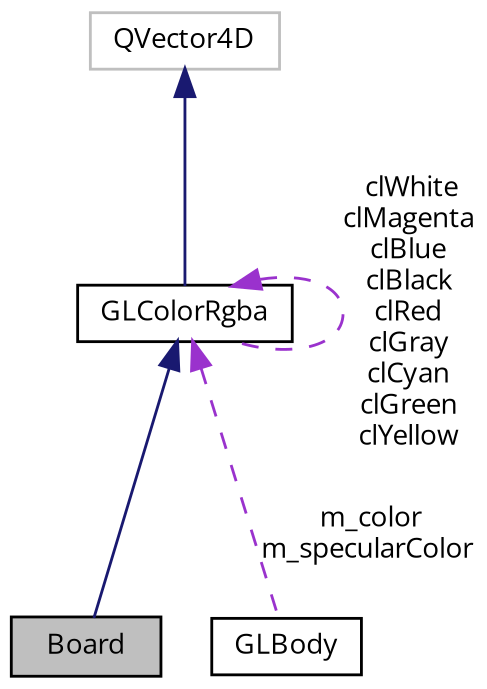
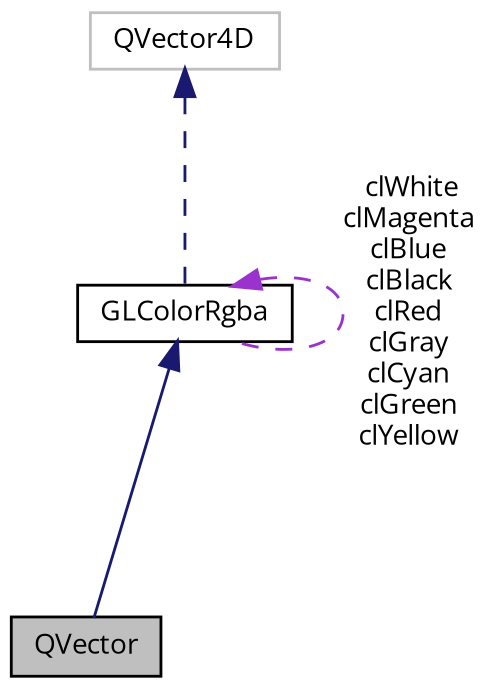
(185, 192) -> (185, 192)
(86, 647) -> (86, 647)
(287, 647) -> none
